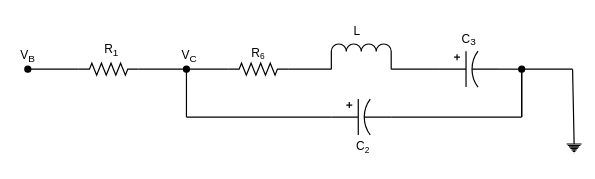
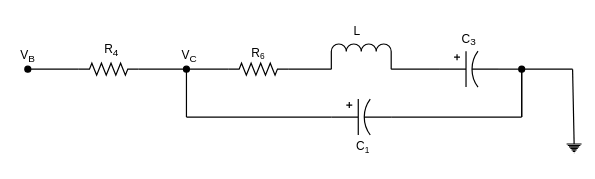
(111, 51) -> (111, 51)
(363, 147) -> (363, 147)
